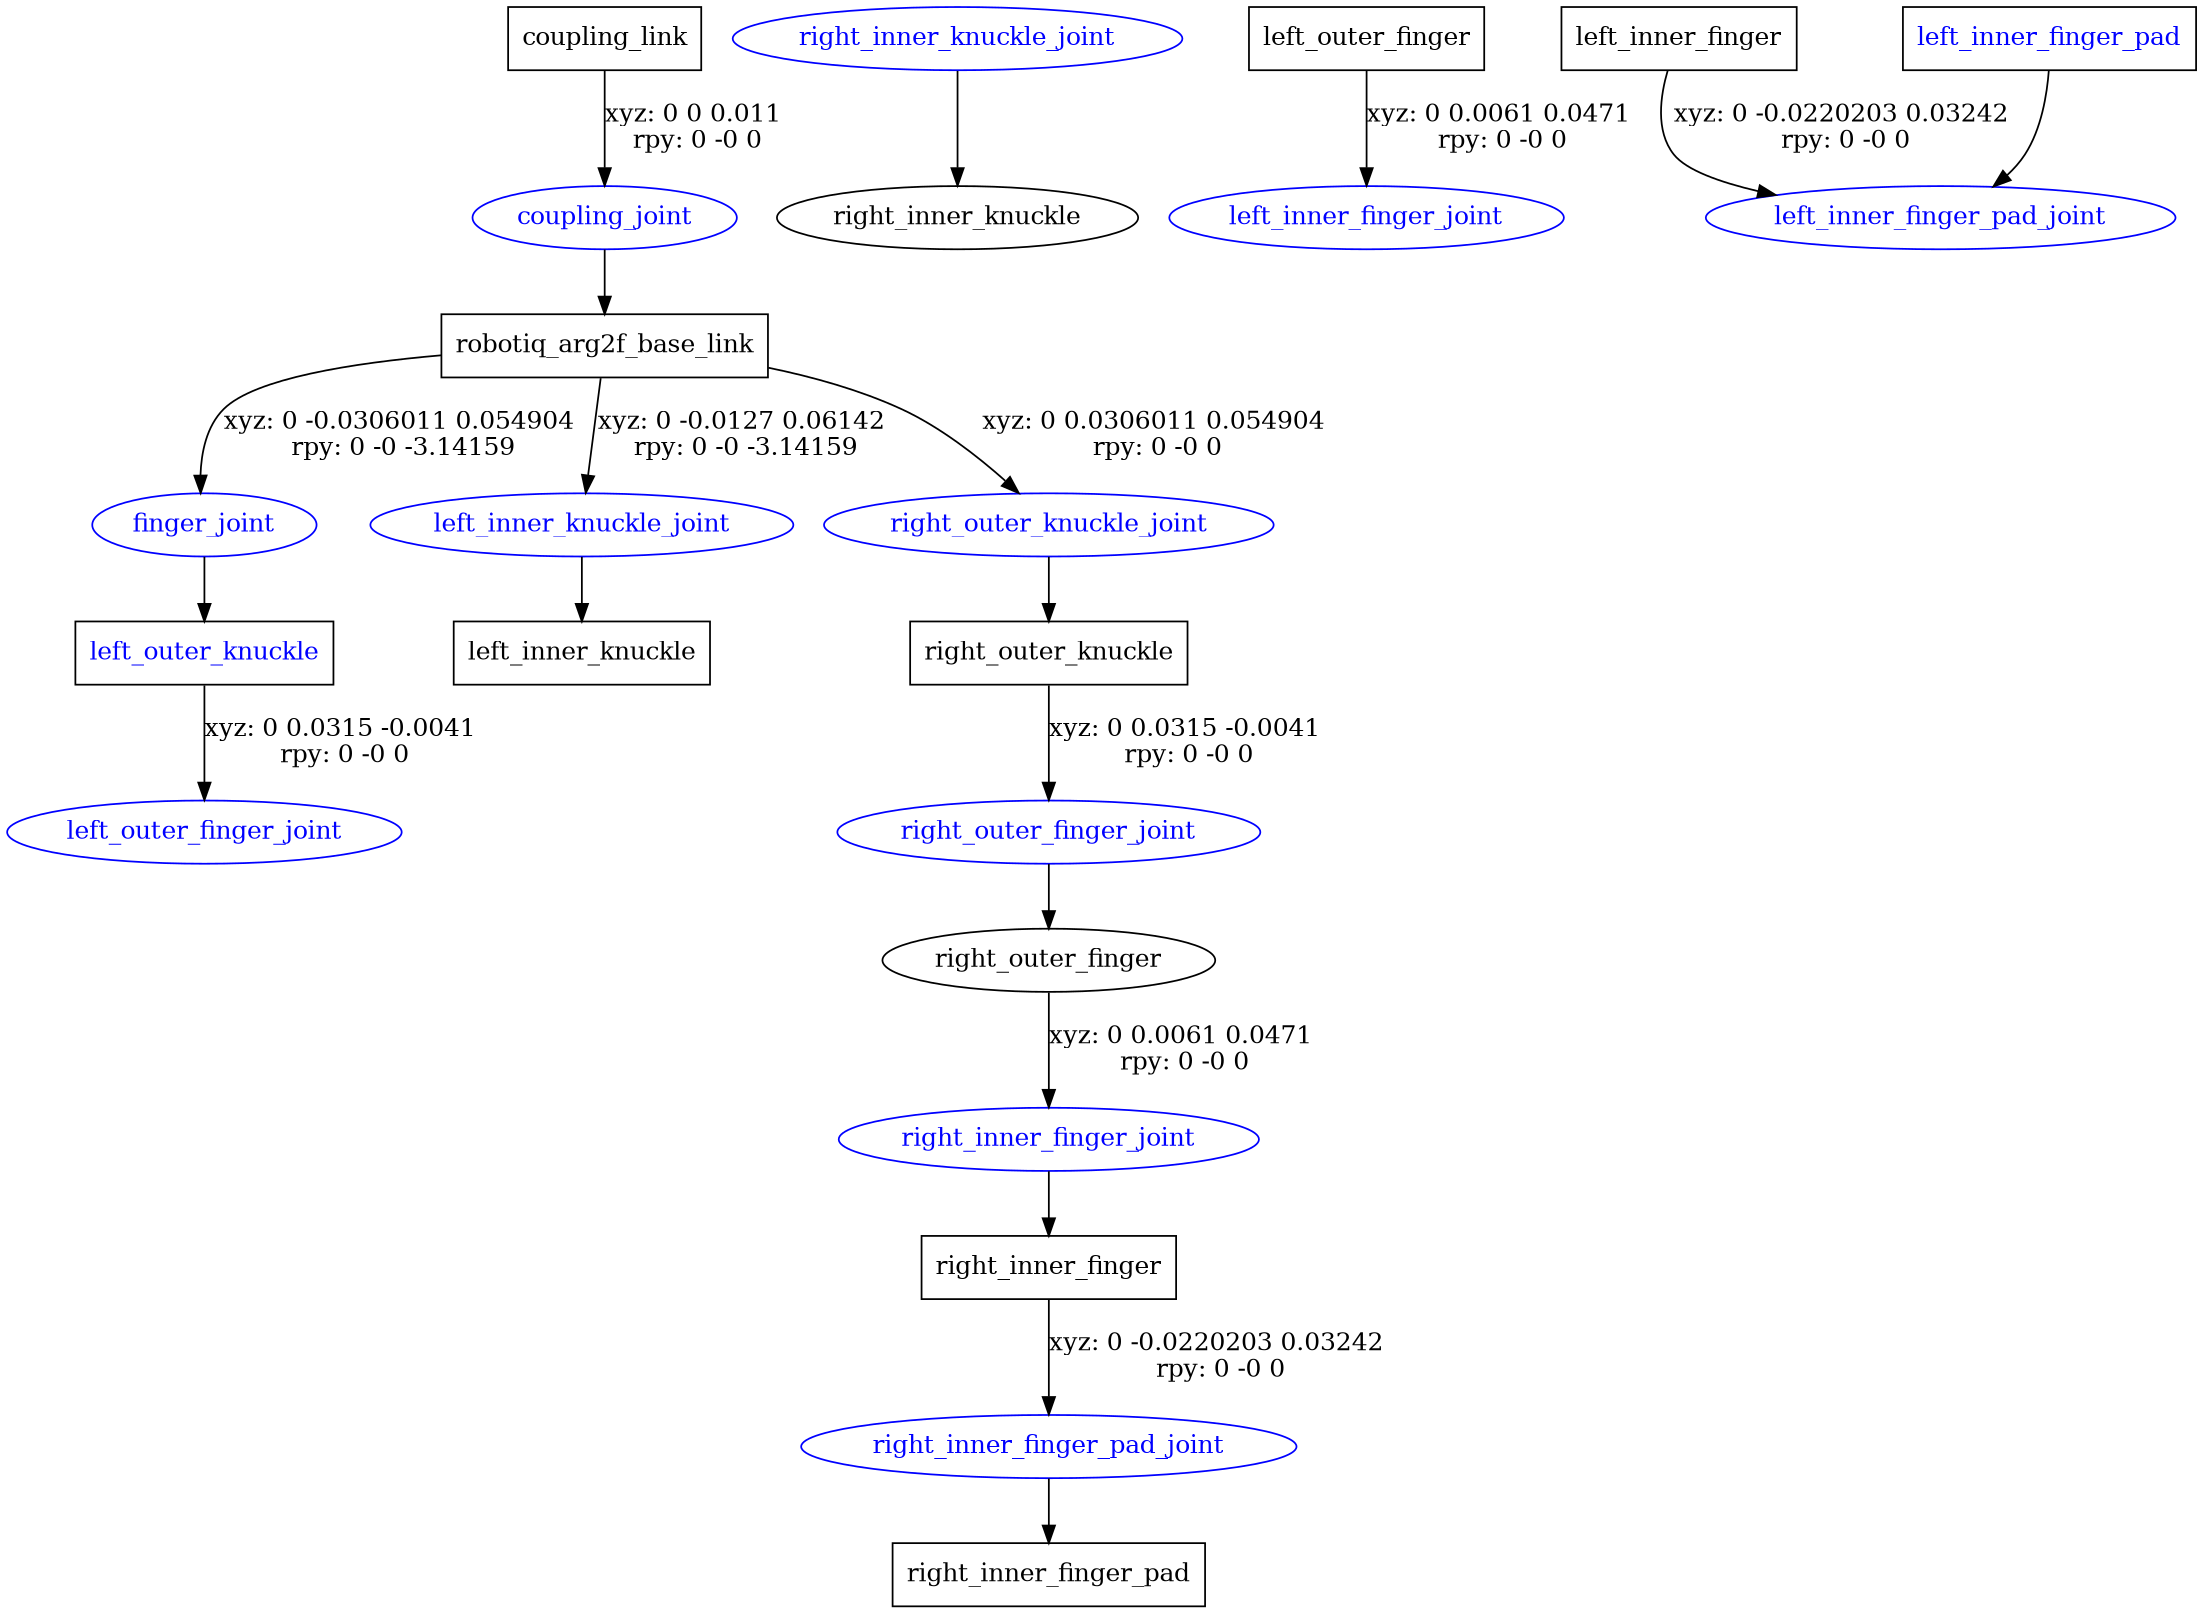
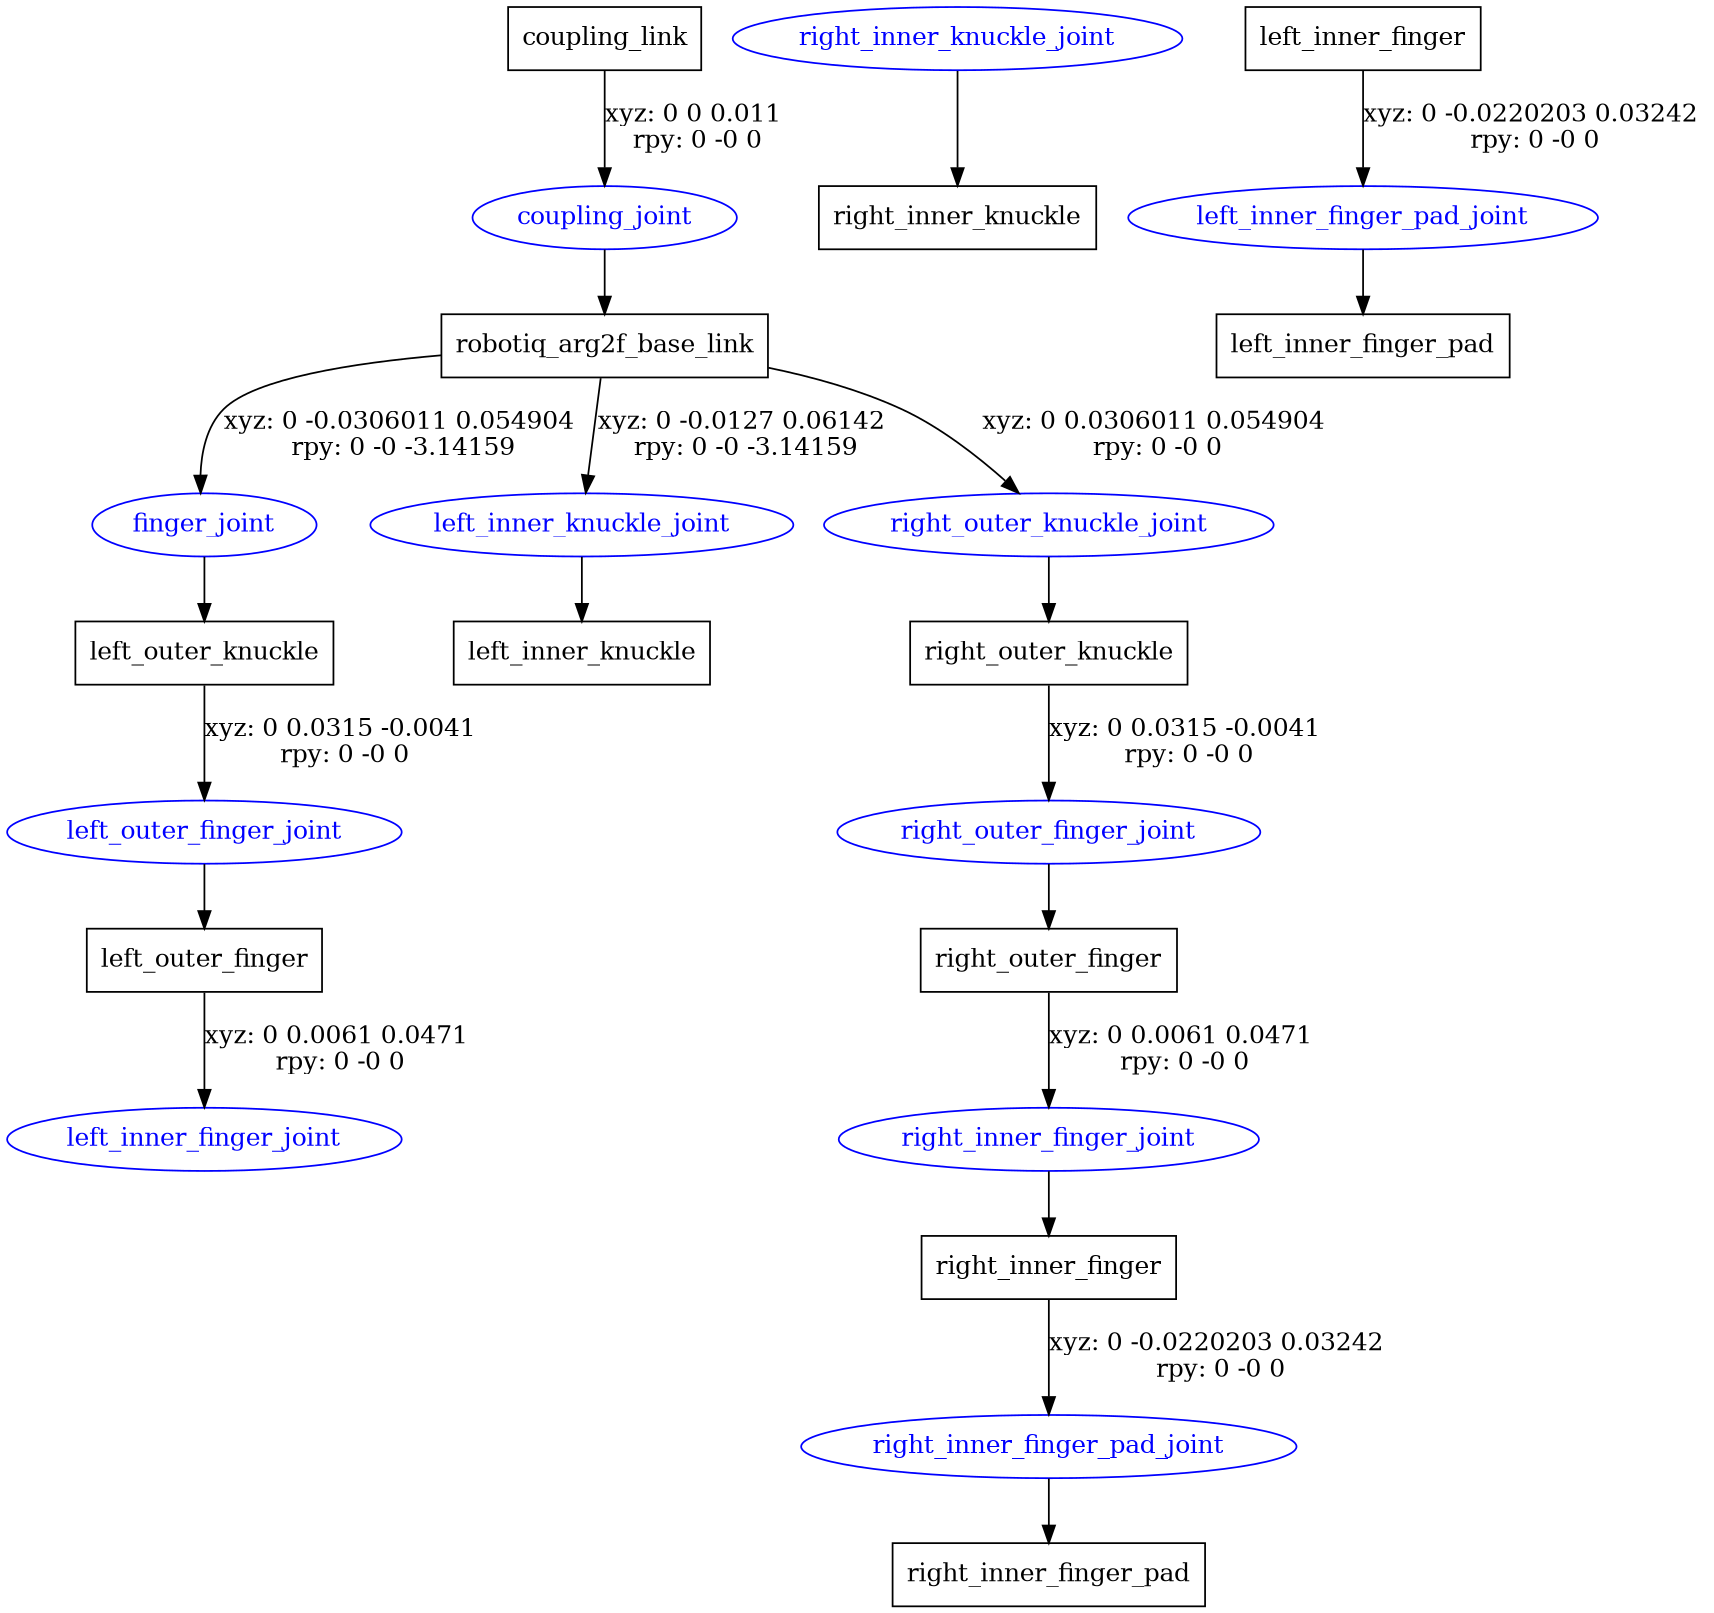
(2049, 39) -> (1363, 346)
(2038, 127) -> (1363, 273)
(958, 218) -> (958, 218)
(204, 653) -> (204, 653)
none -> (204, 888)
(1049, 960) -> (1049, 960)
